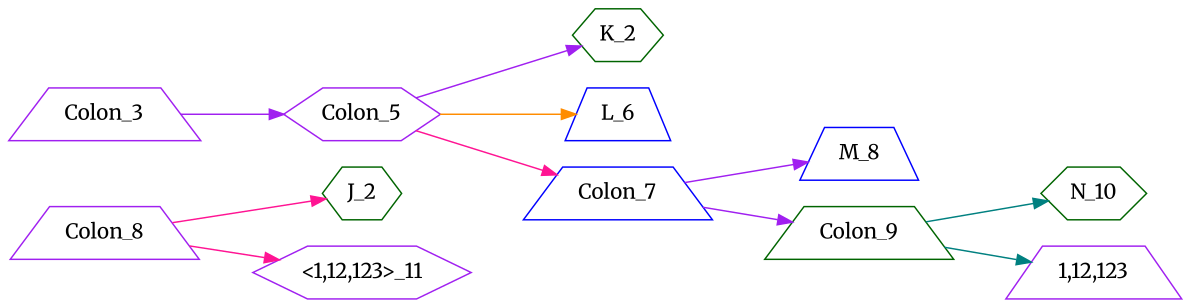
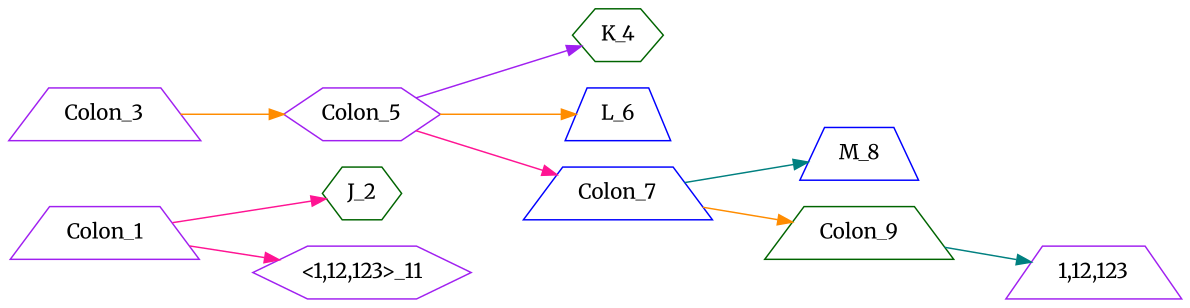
(618, 35) -> (618, 35)
(225, 114) -> (225, 114)
(739, 174) -> (739, 174)
(1094, 193) -> none
(740, 213) -> (740, 213)
(105, 233) -> (105, 233)
